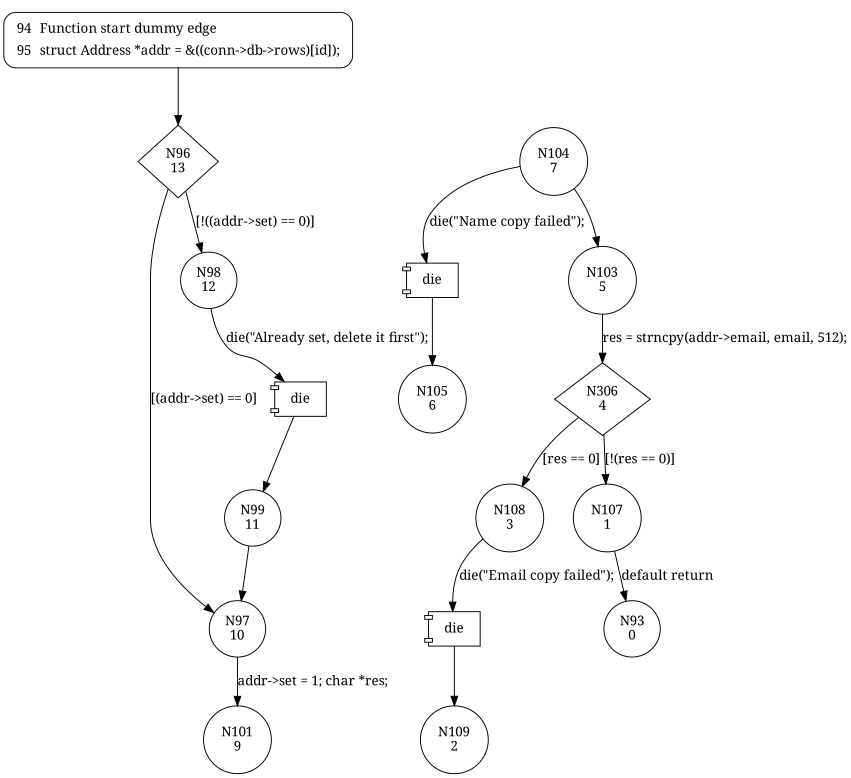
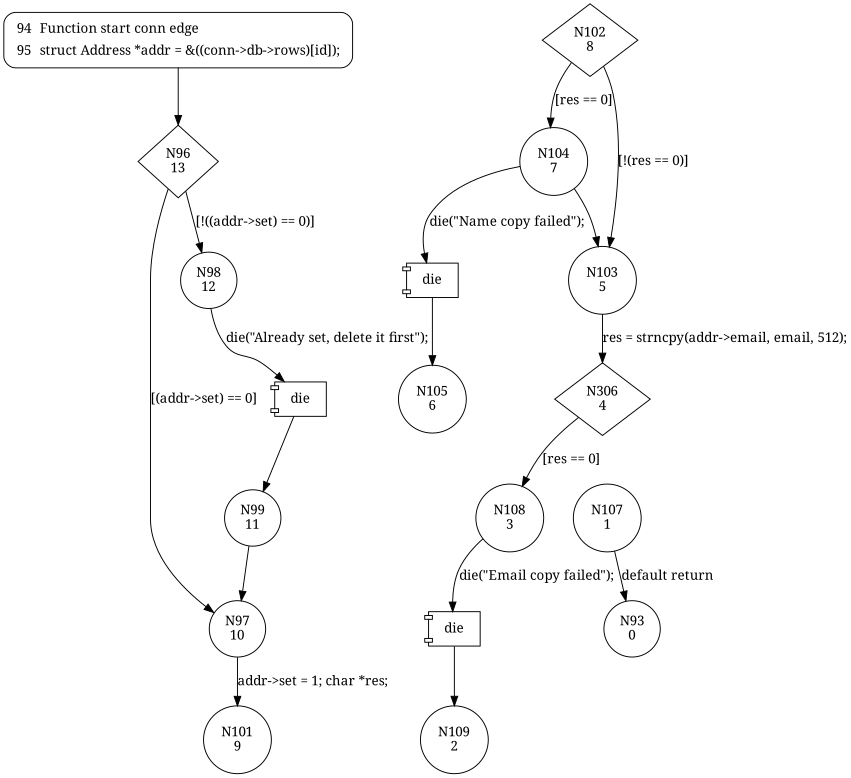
(129, 29) -> (119, 29)
none -> (590, 40)
(605, 454) -> none
